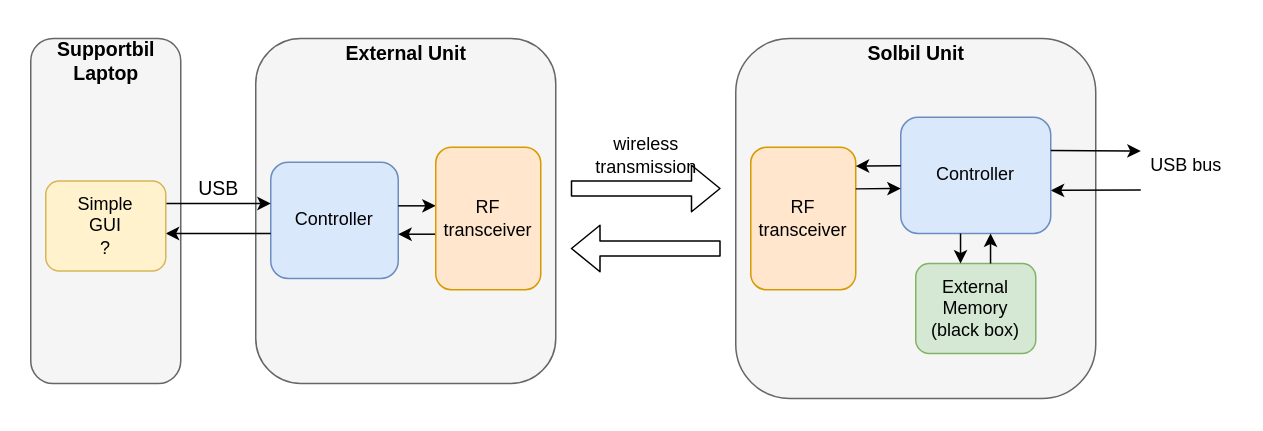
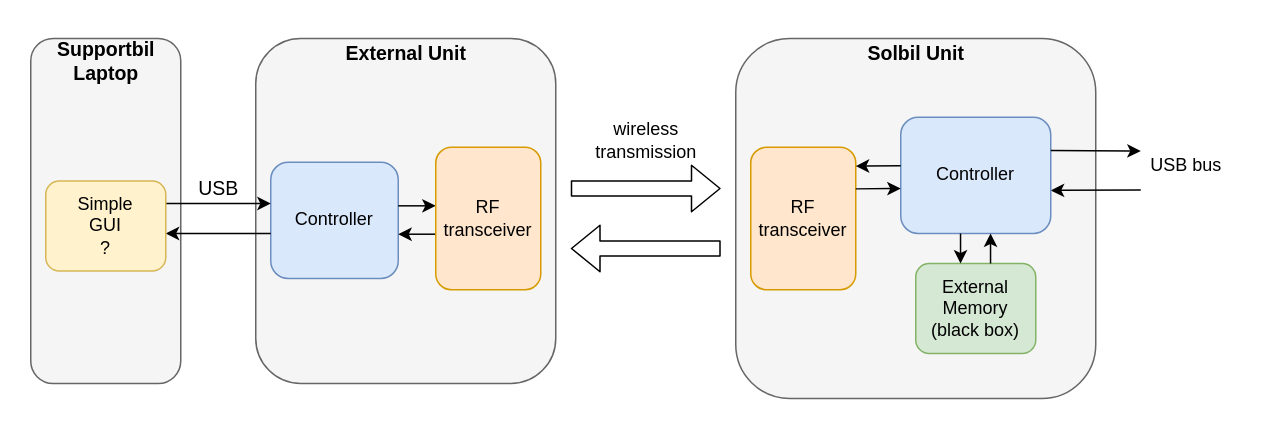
(646, 155) -> (646, 140)
